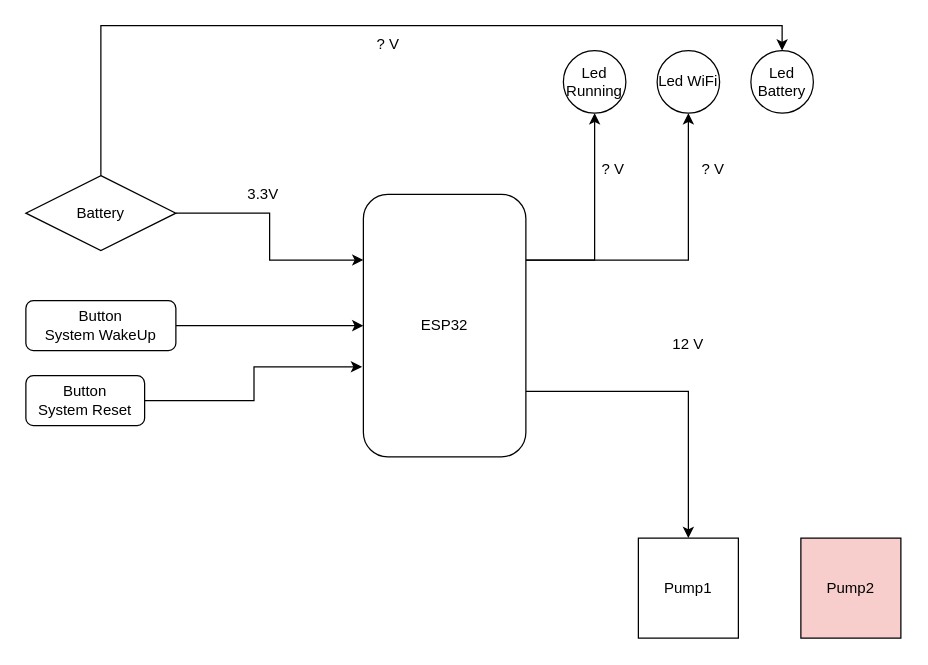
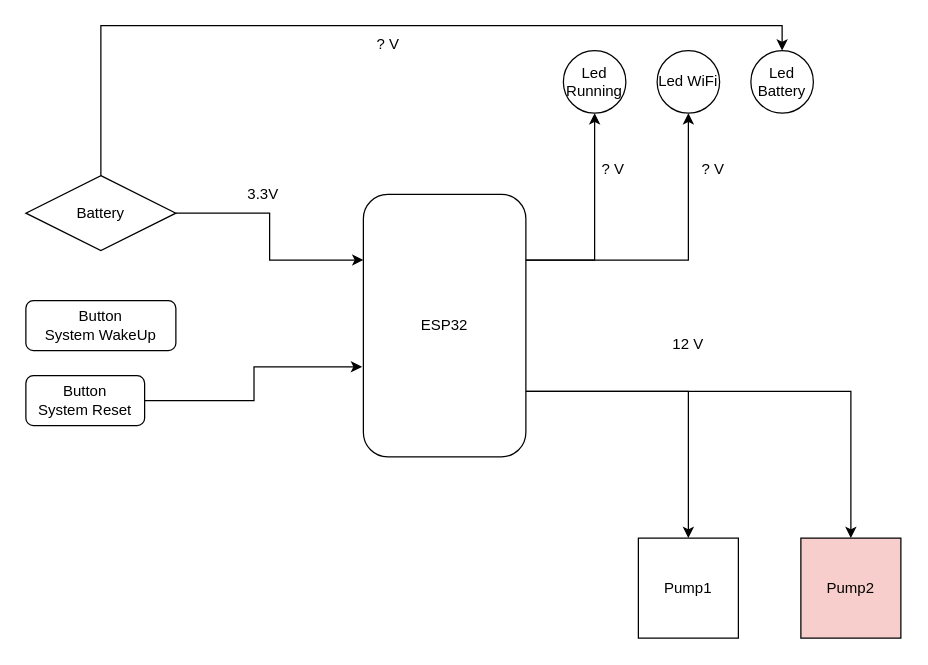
(265, 326) -> none
none -> (840, 391)
